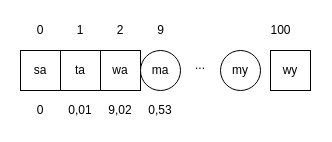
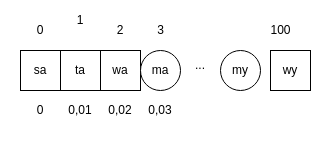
(81, 31) -> (81, 21)
(161, 31) -> (161, 31)
(121, 111) -> (121, 111)
(161, 111) -> (161, 111)
